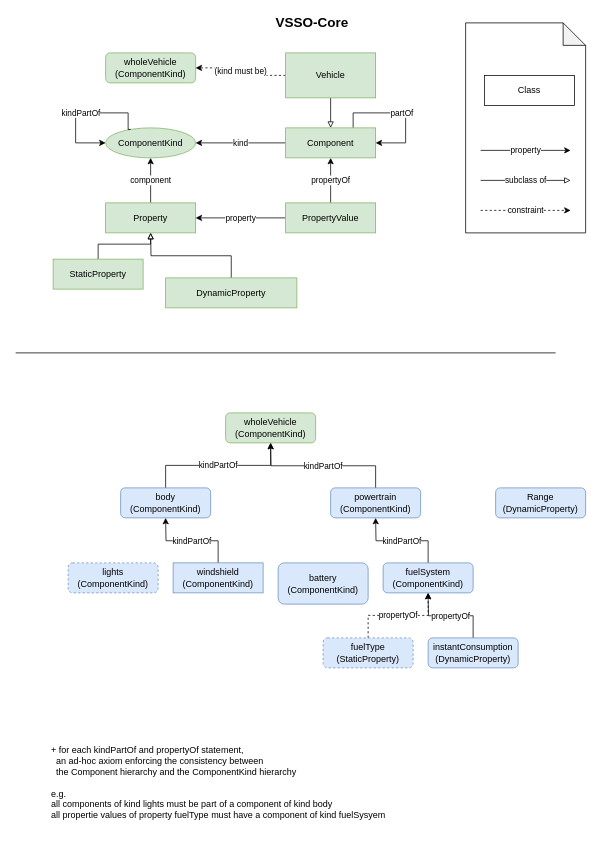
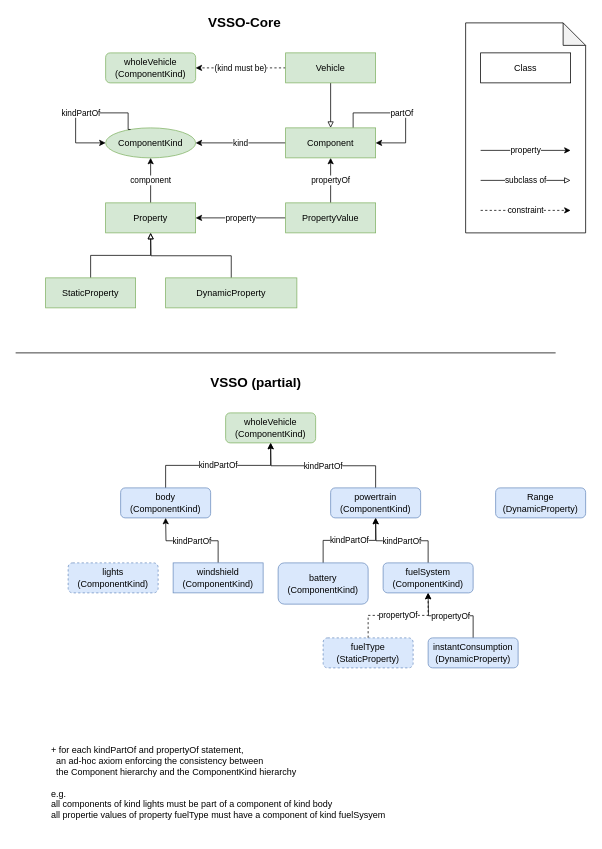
(312, 23) -> (244, 23)
(330, 75) -> (330, 68)
(529, 90) -> (525, 68)
(98, 274) -> (90, 293)
none -> (255, 383)
none -> (337, 540)
